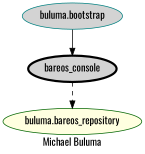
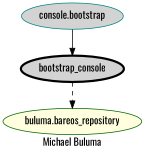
(72, 16) -> (72, 16)
(72, 69) -> (72, 69)
